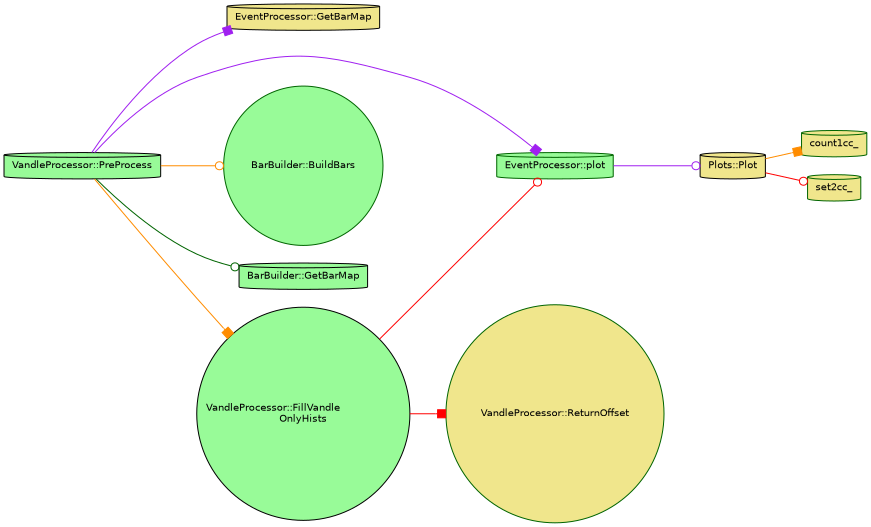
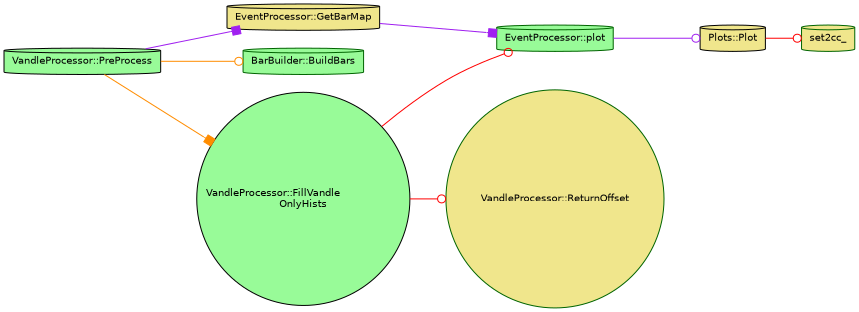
(309, 57) -> (433, 28)
(834, 144) -> none
(303, 166) -> (303, 61)
(303, 276) -> none
(423, 414) -> (424, 199)
